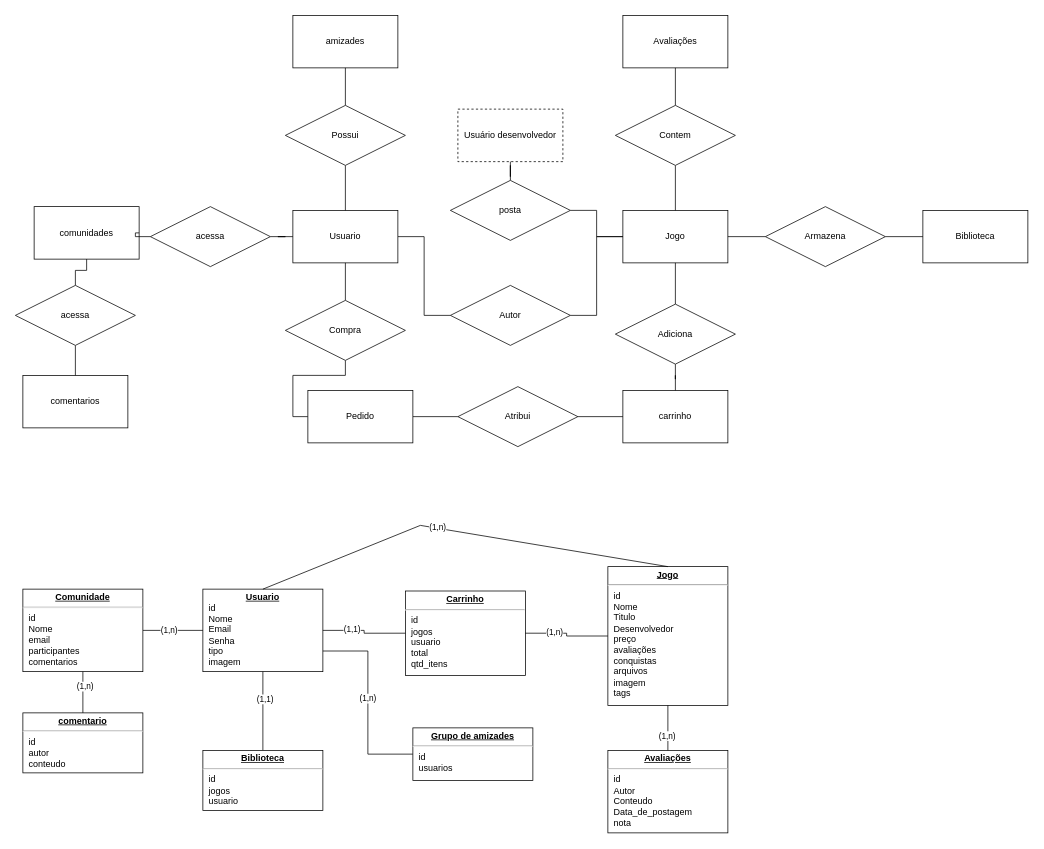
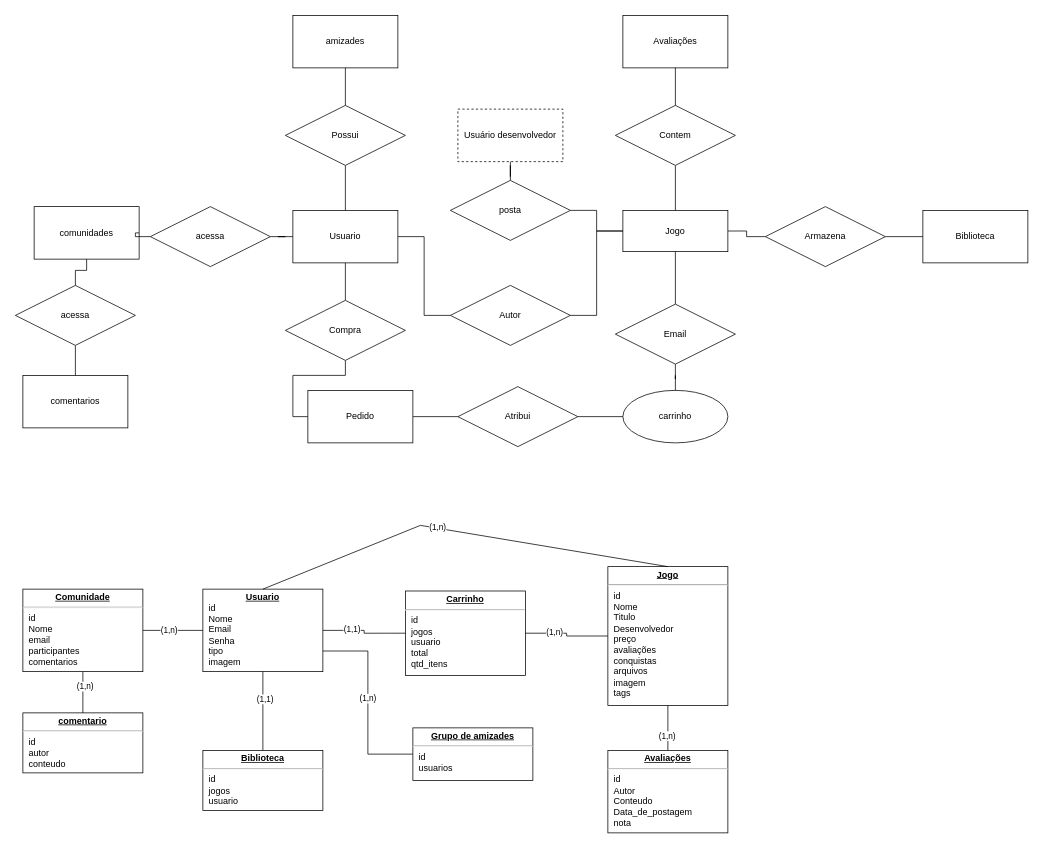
(675, 237) -> (675, 231)
(675, 334) -> (675, 334)
(675, 417) -> (675, 417)
